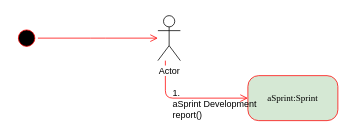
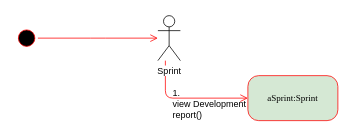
(170, 71) -> (170, 71)
(217, 104) -> (210, 104)
